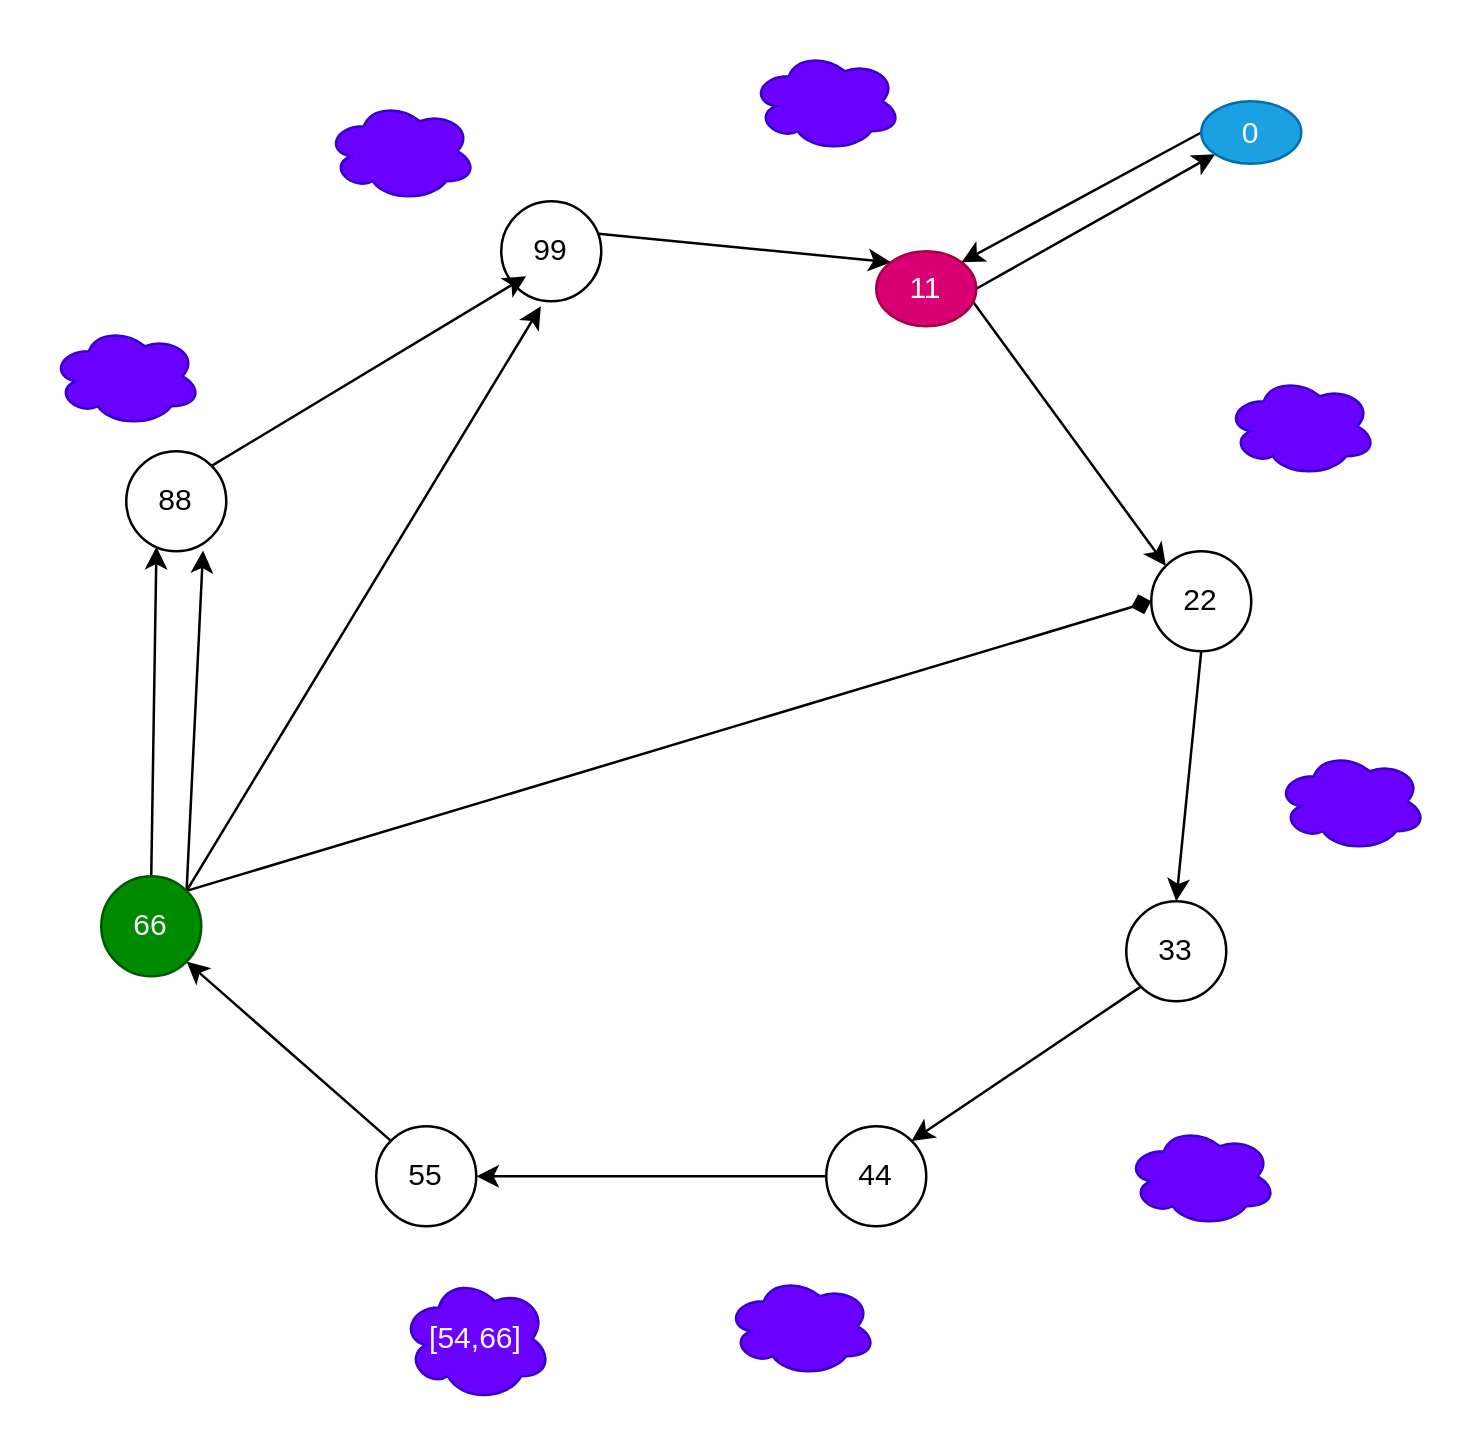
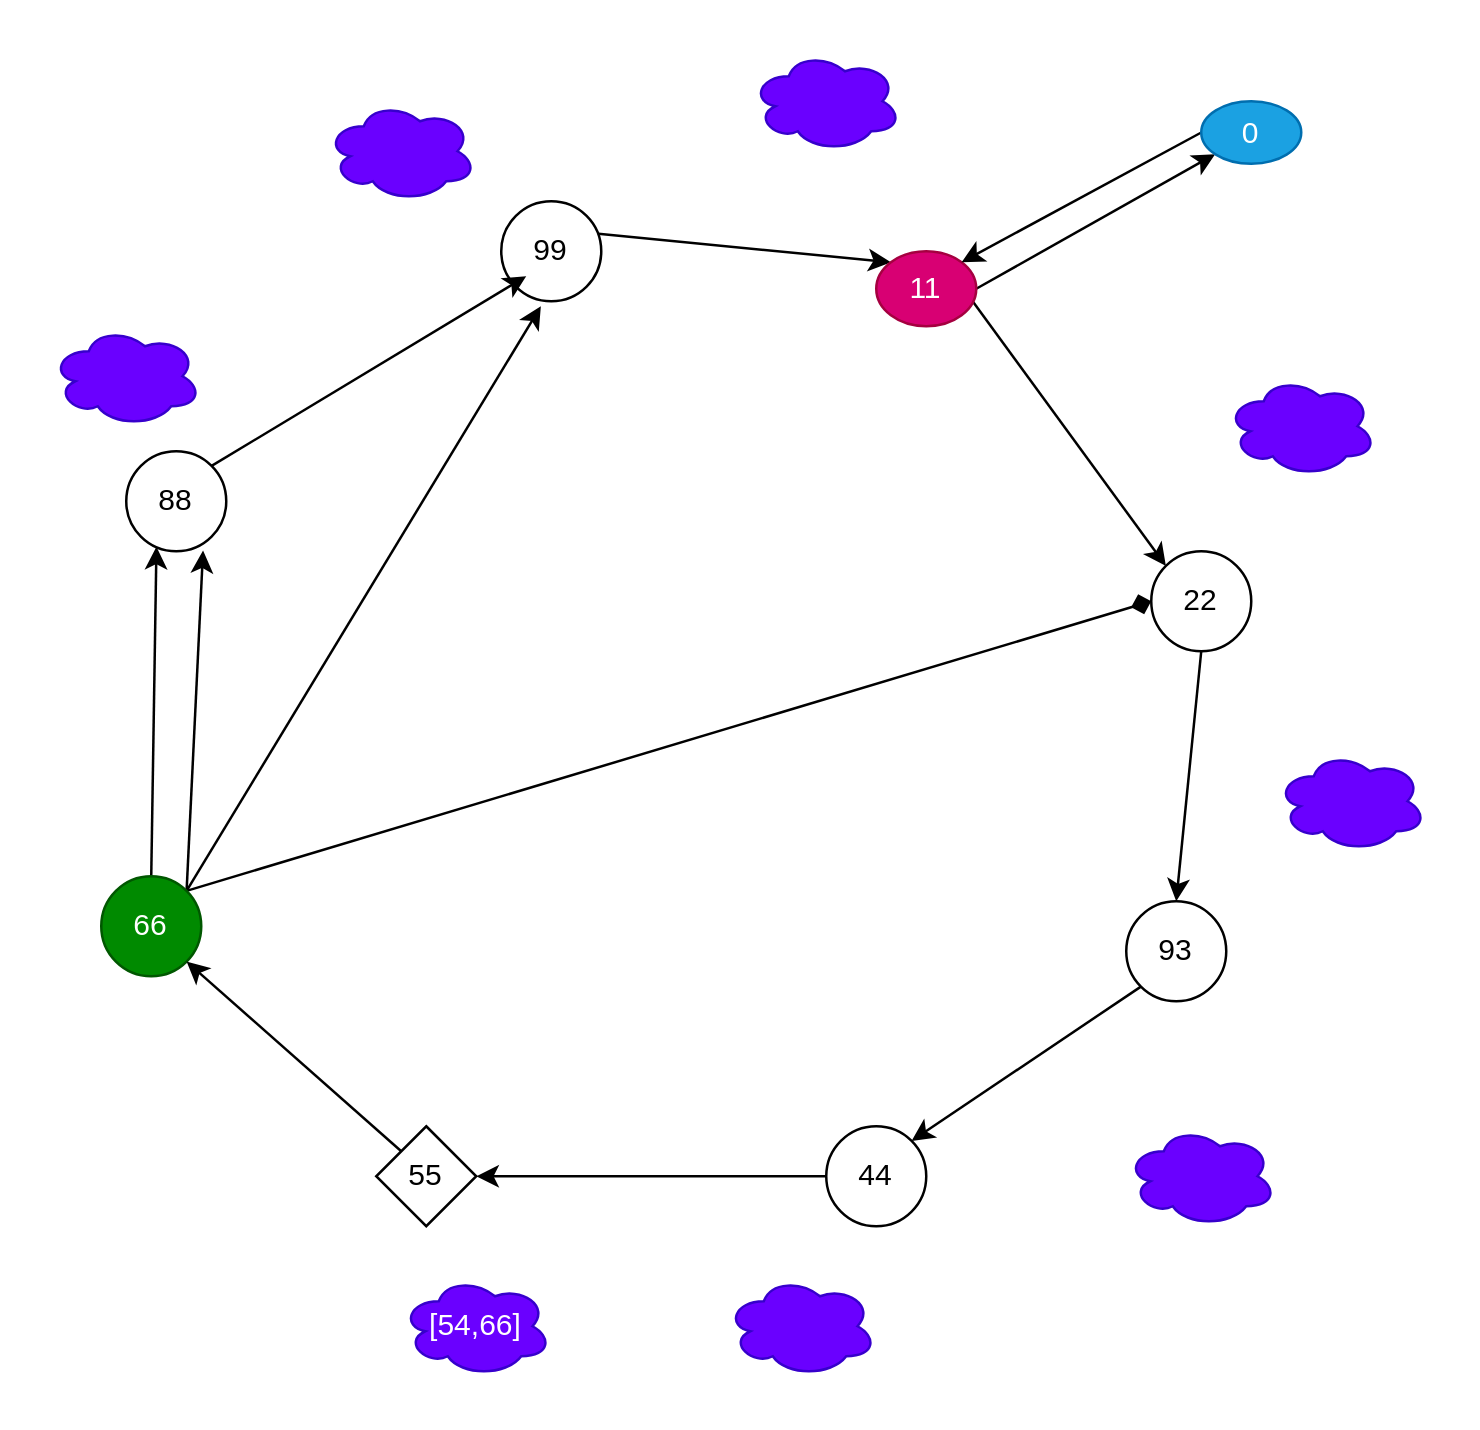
(1176, 951) -> (1176, 951)
(426, 1176) -> (426, 1176)
(476, 1339) -> (476, 1326)
